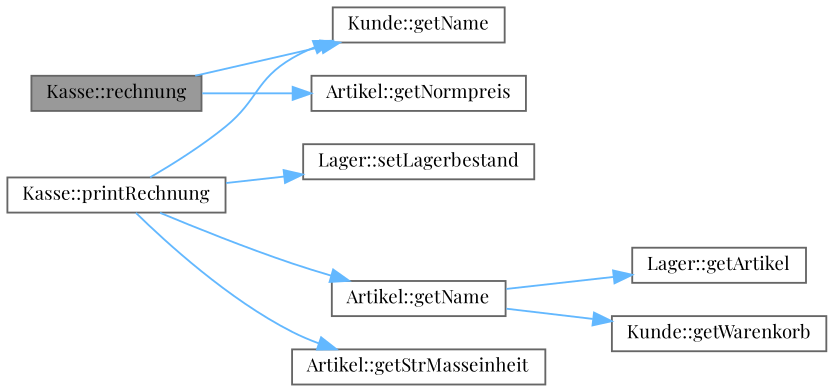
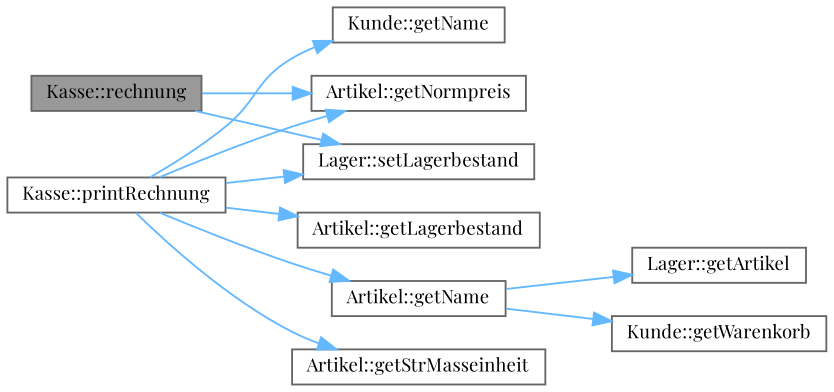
(258, 61) -> (258, 125)
none -> (242, 144)
none -> (419, 230)
